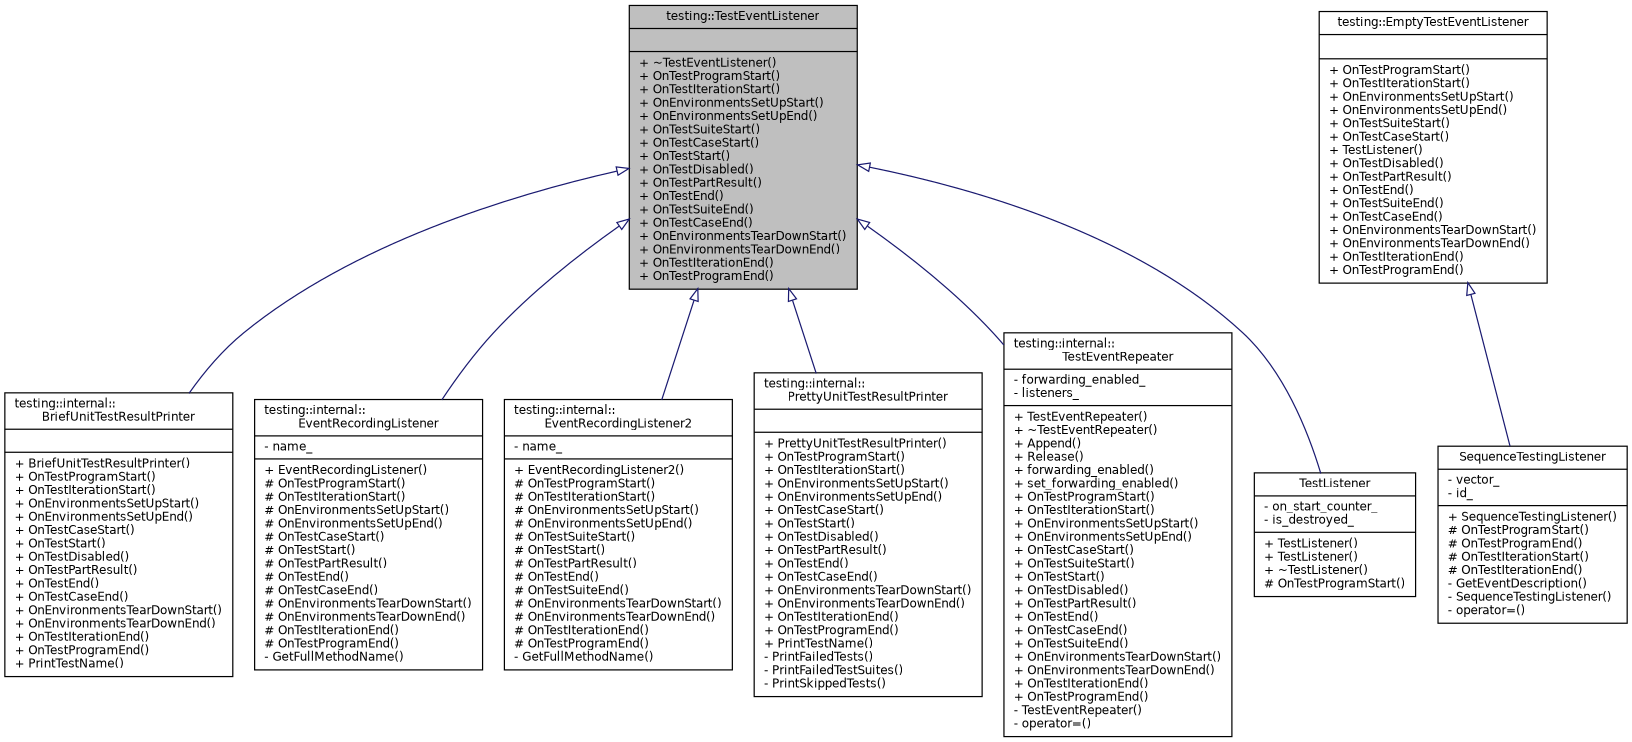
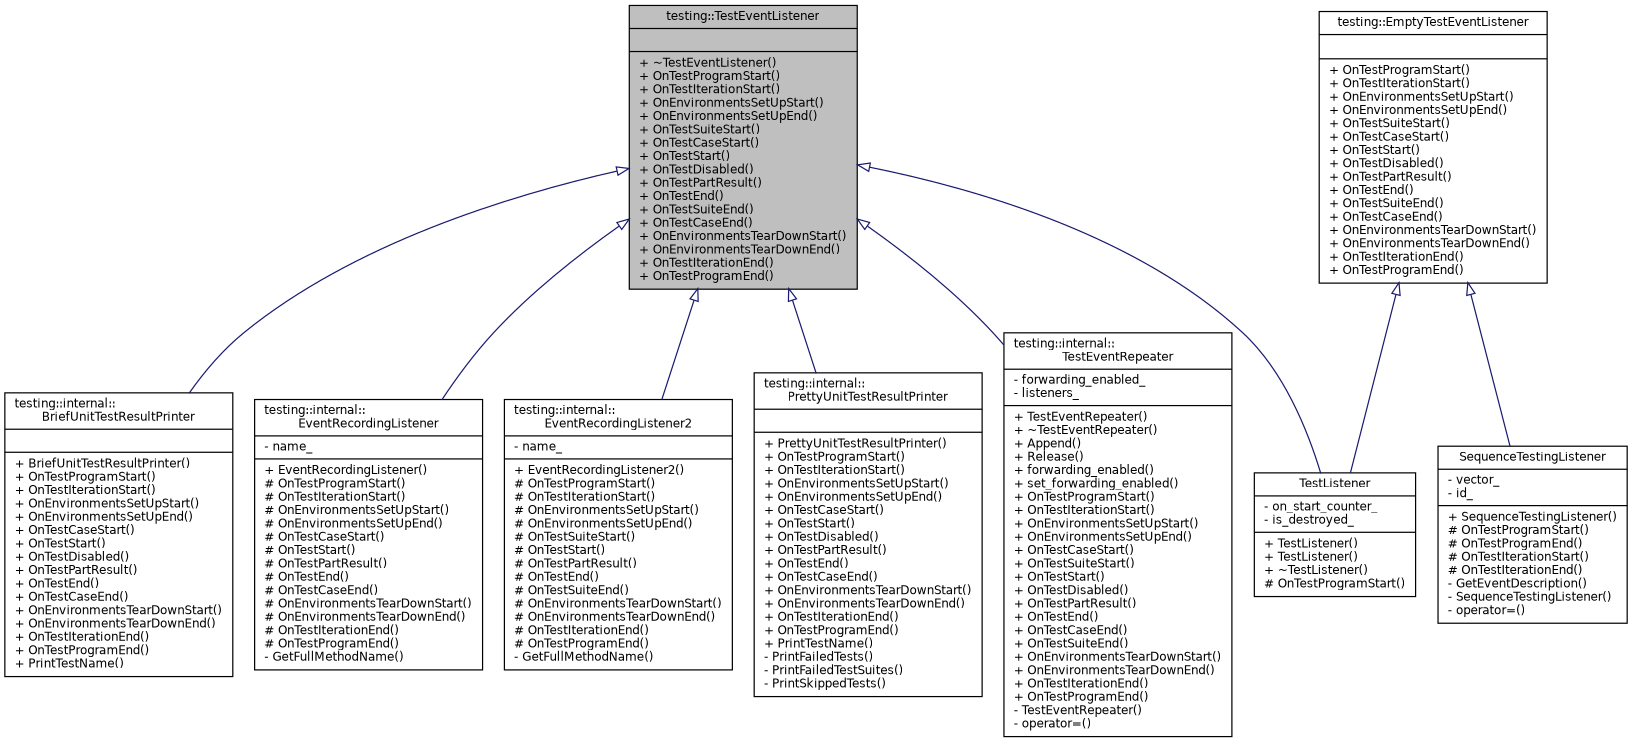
(1376, 150) -> (1375, 150)
none -> (1373, 384)
